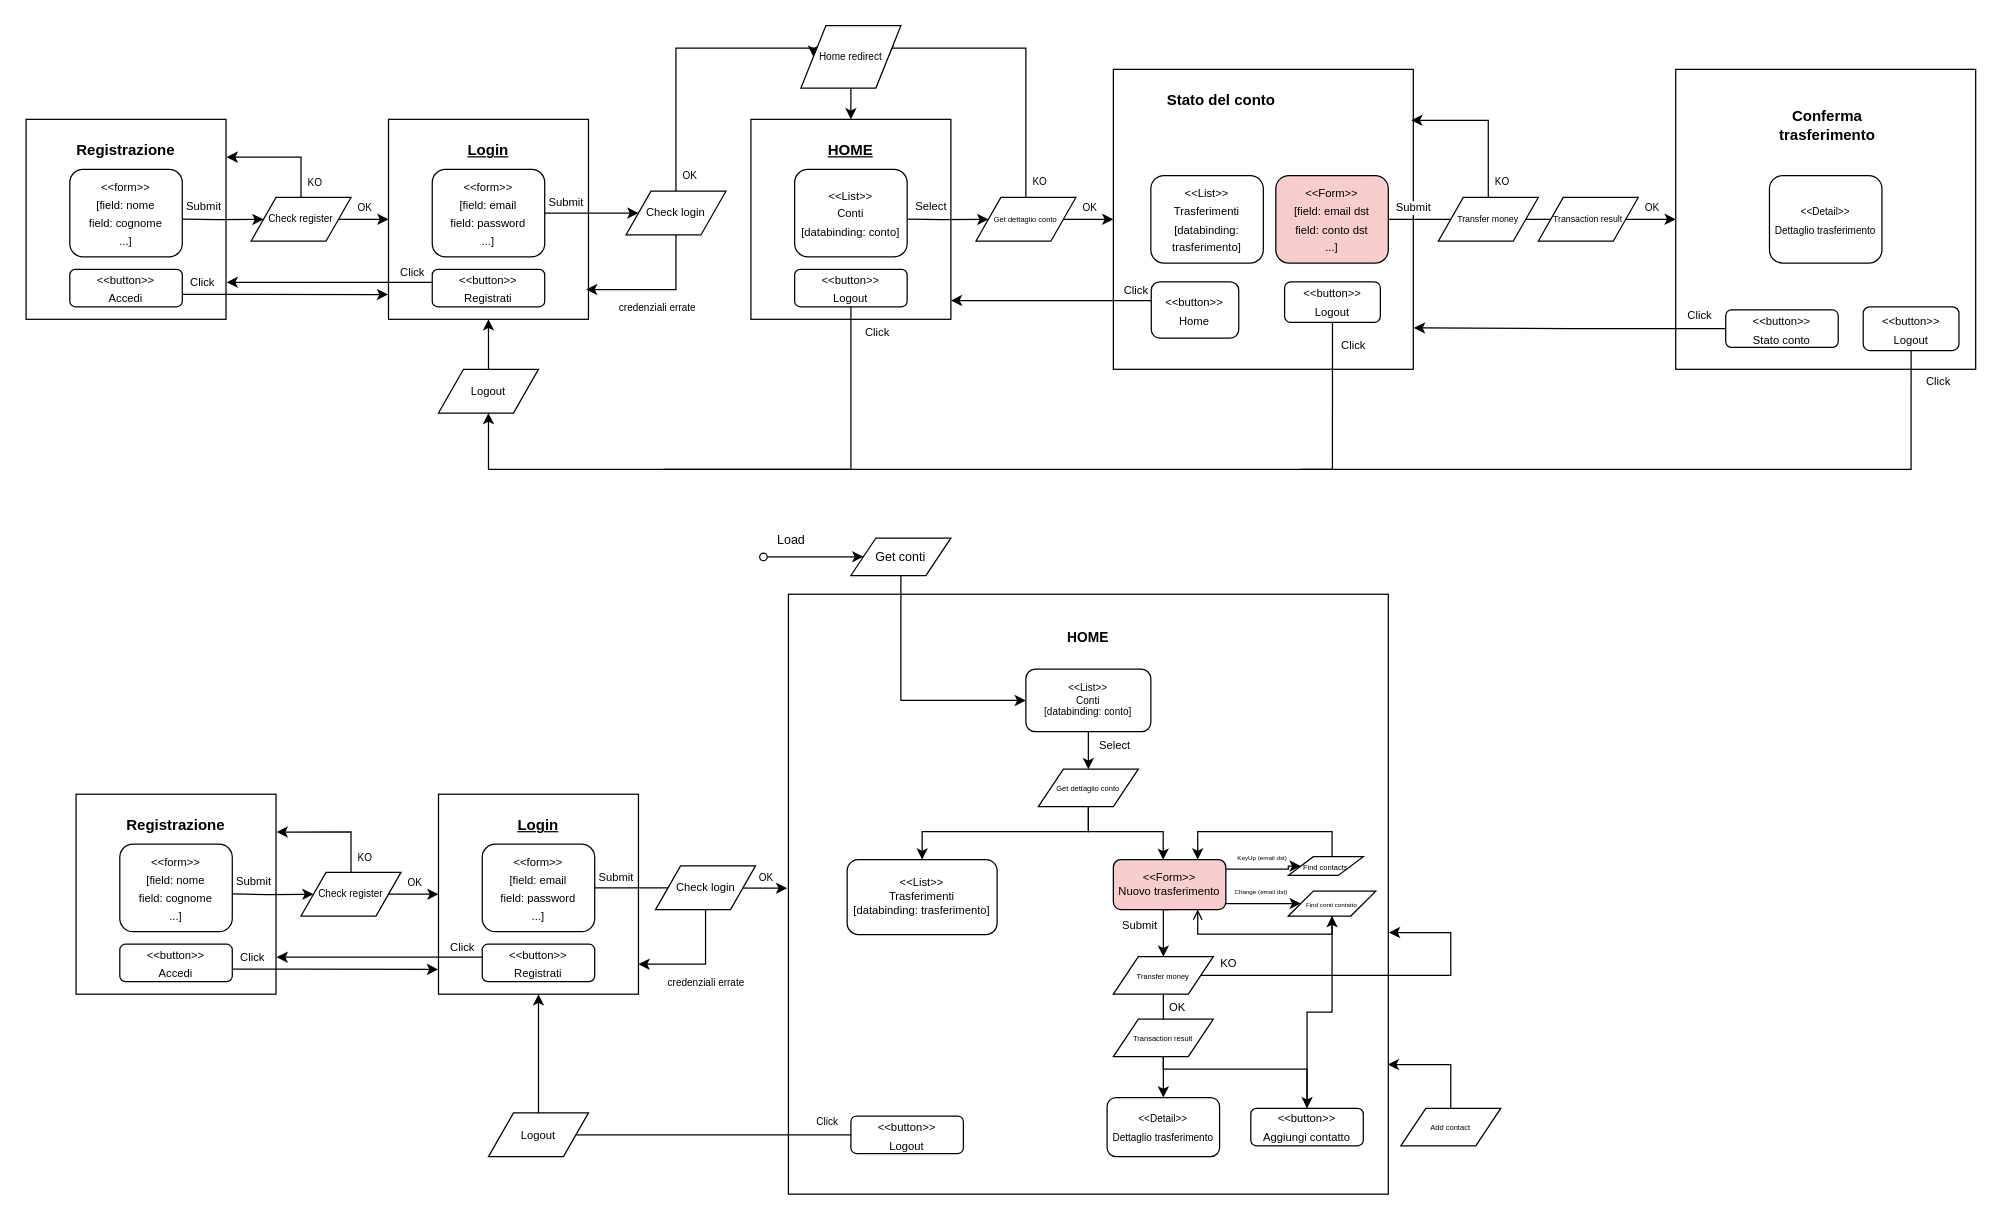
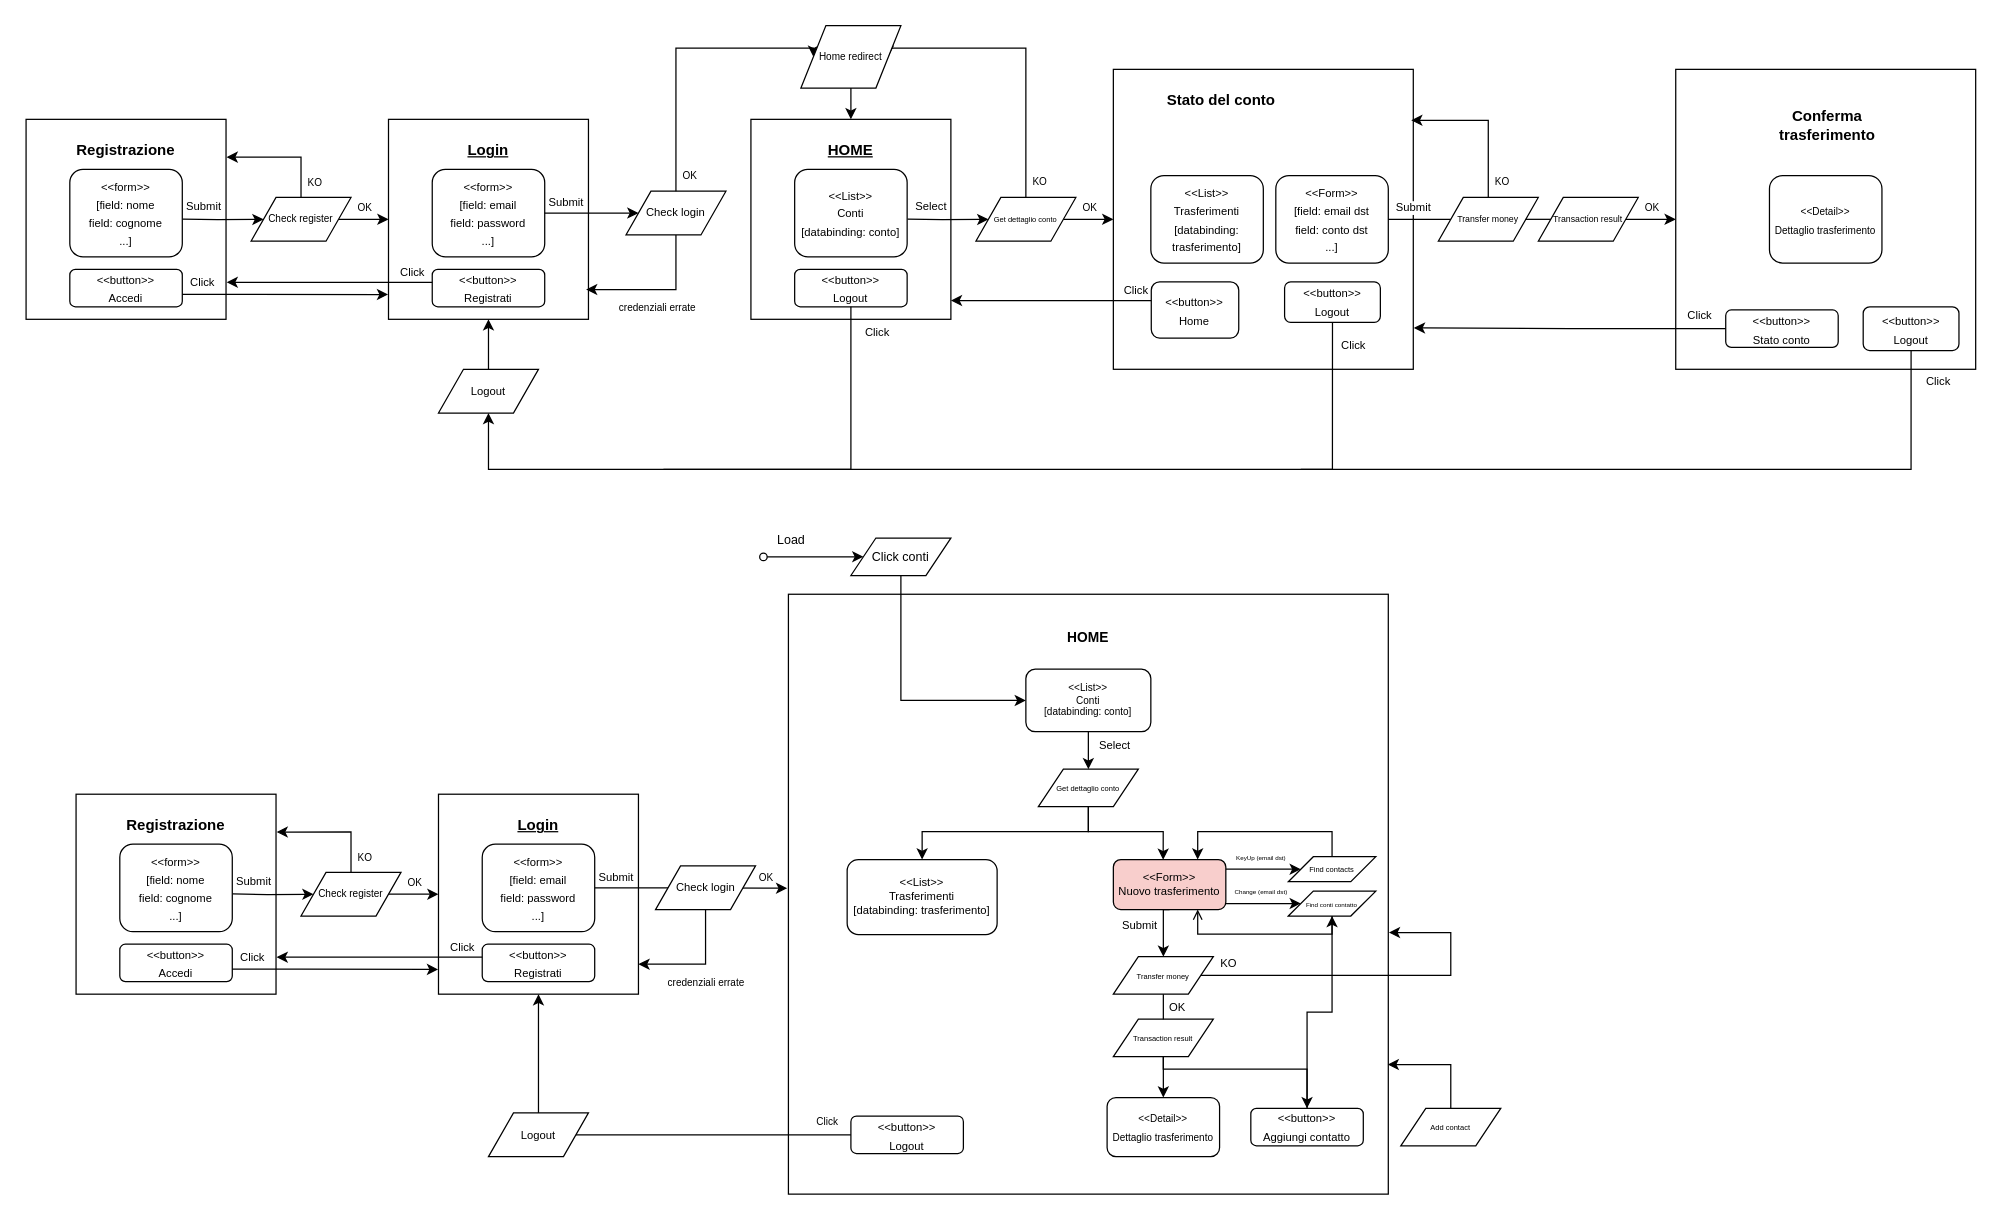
(1332, 219) -> (1332, 219)
(901, 557) -> (901, 557)
(1326, 866) -> (1332, 869)
